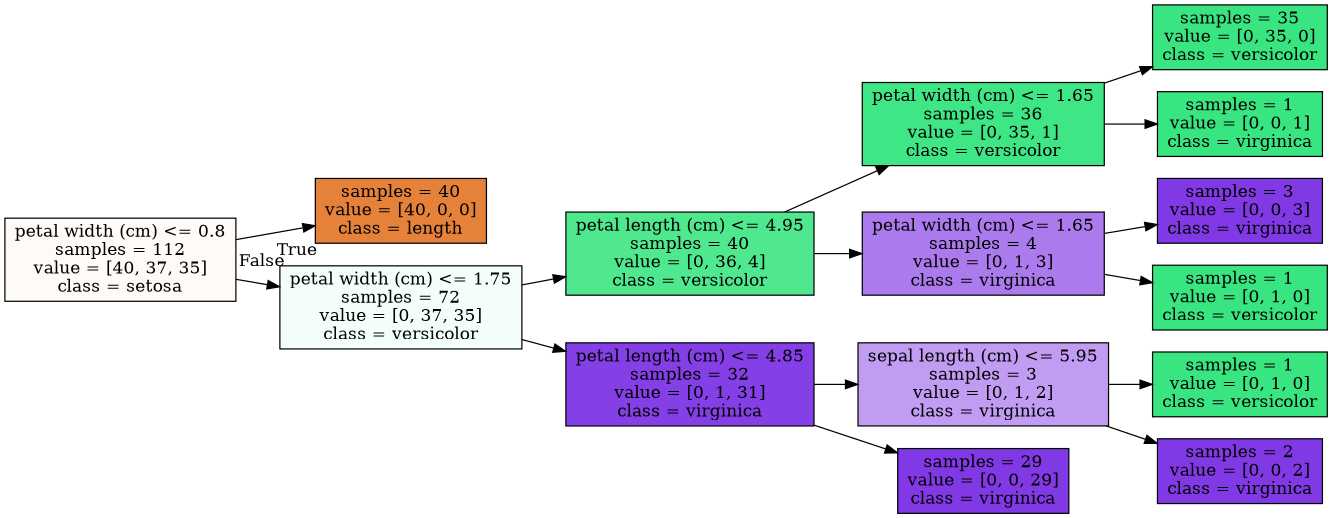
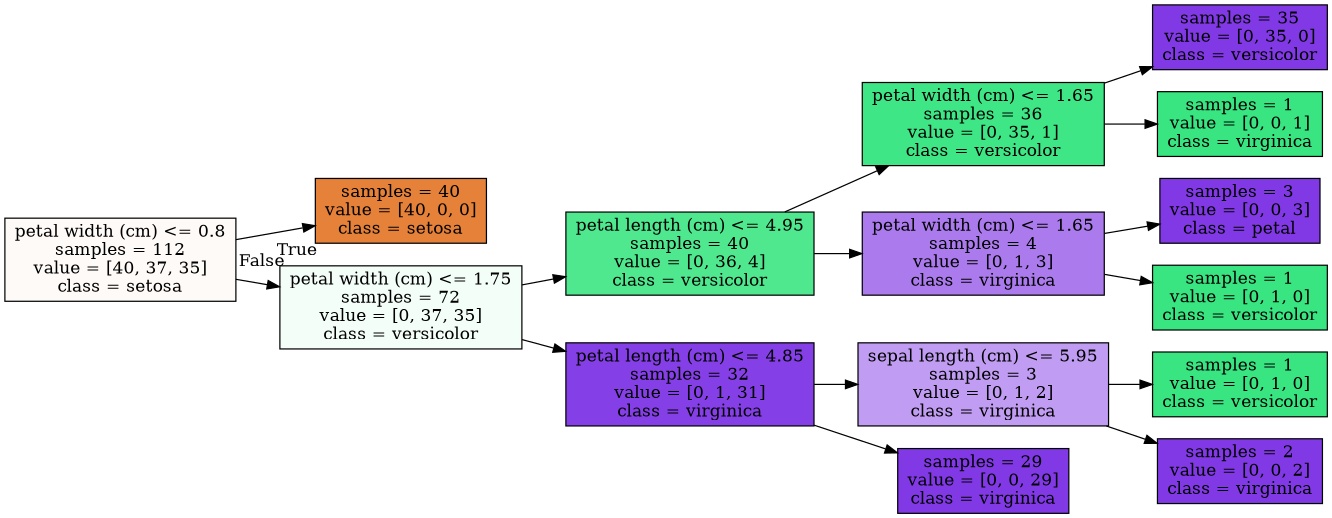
(1240, 37) -> (1240, 37)
(401, 211) -> (401, 211)
(1240, 211) -> (1240, 211)
